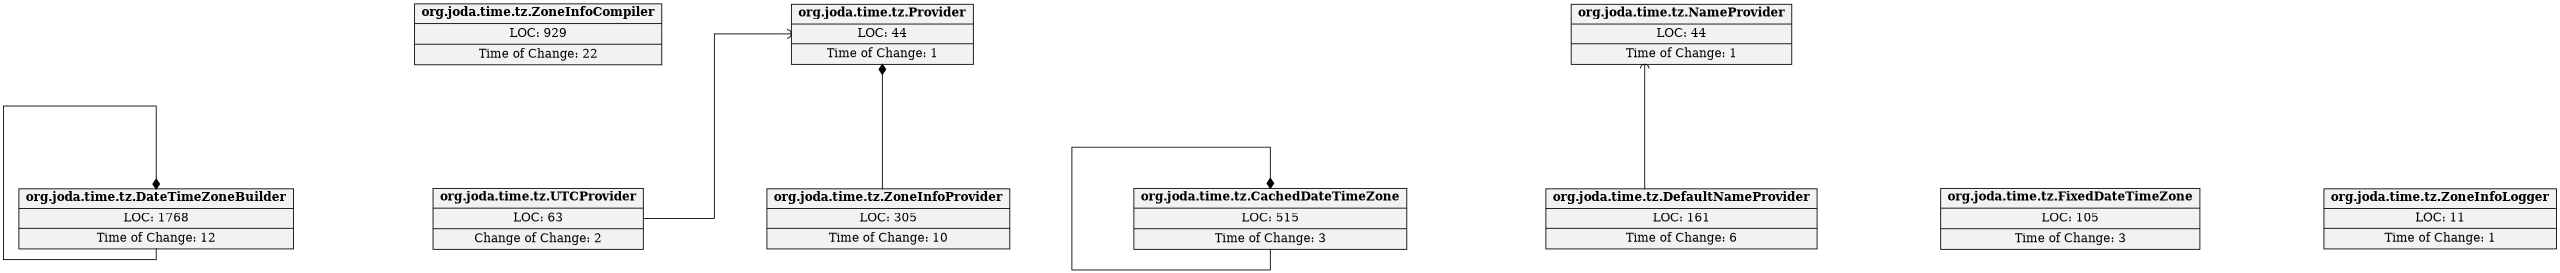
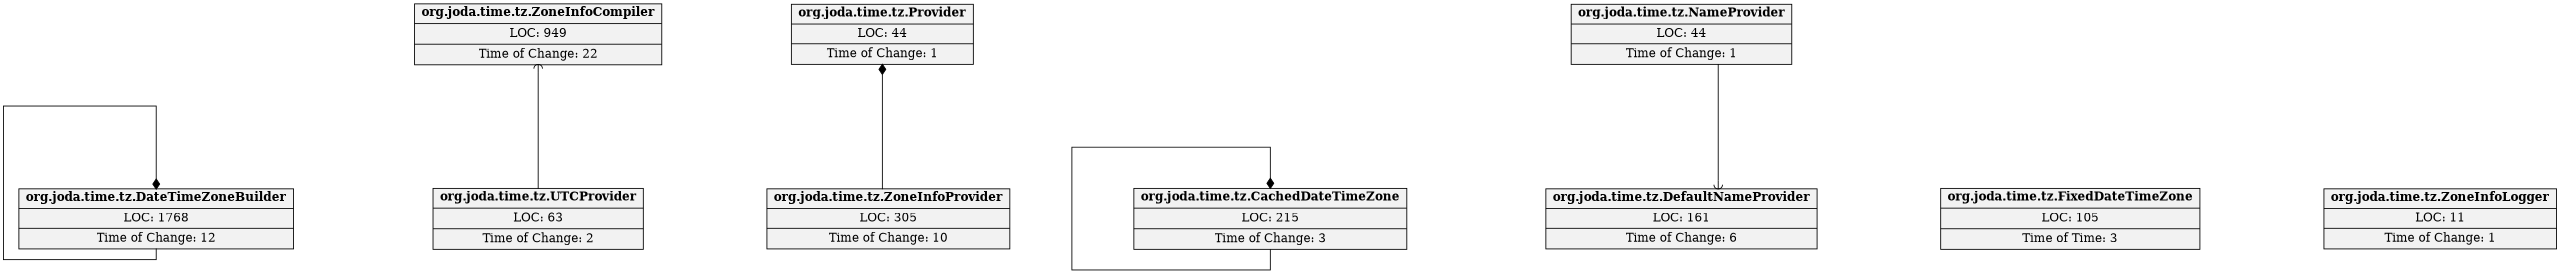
(538, 33) -> (538, 33)
(714, 127) -> (538, 131)
(1645, 131) -> (1718, 122)
(1270, 218) -> (1270, 218)
(538, 239) -> (538, 239)
(2070, 239) -> (2070, 239)
